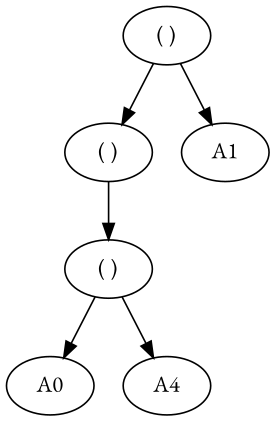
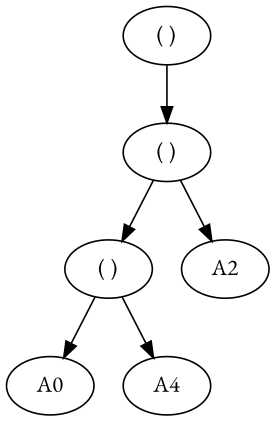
(225, 152) -> none
none -> (225, 269)
